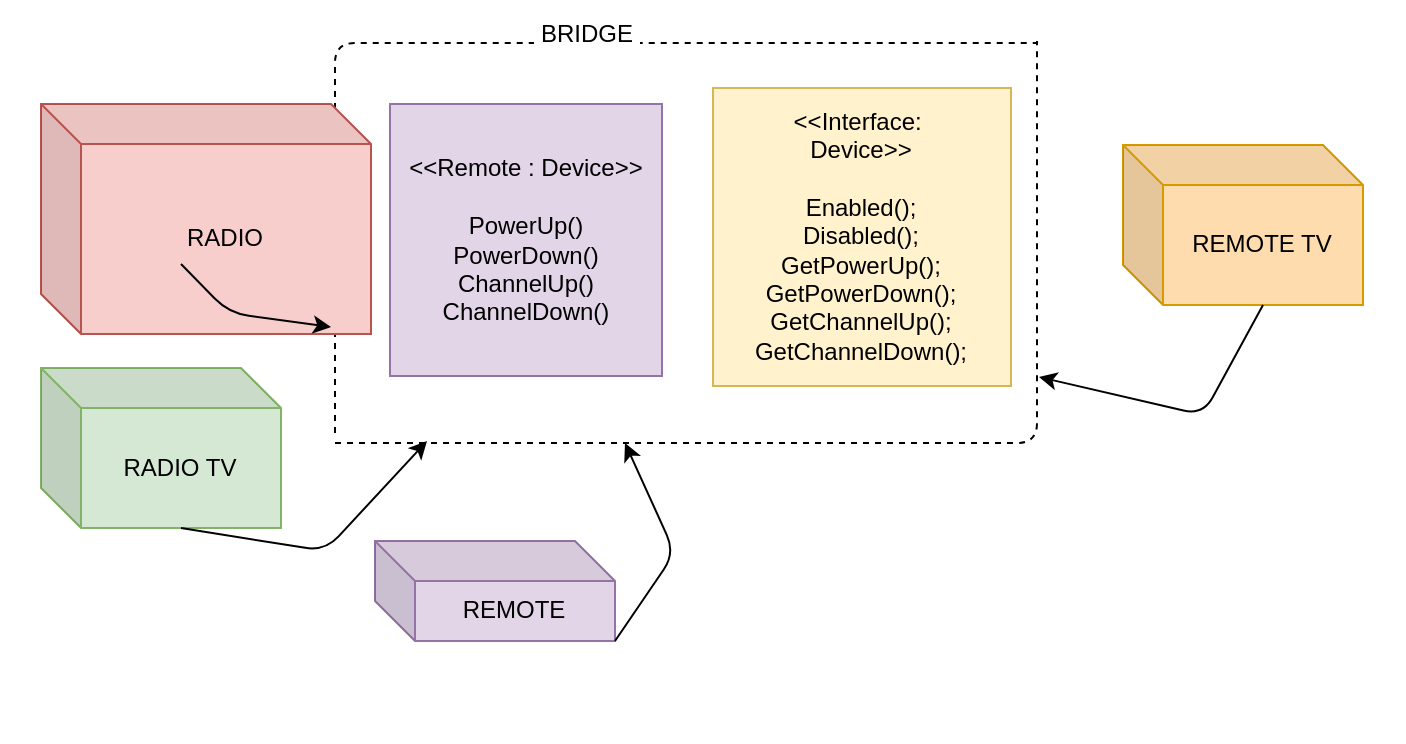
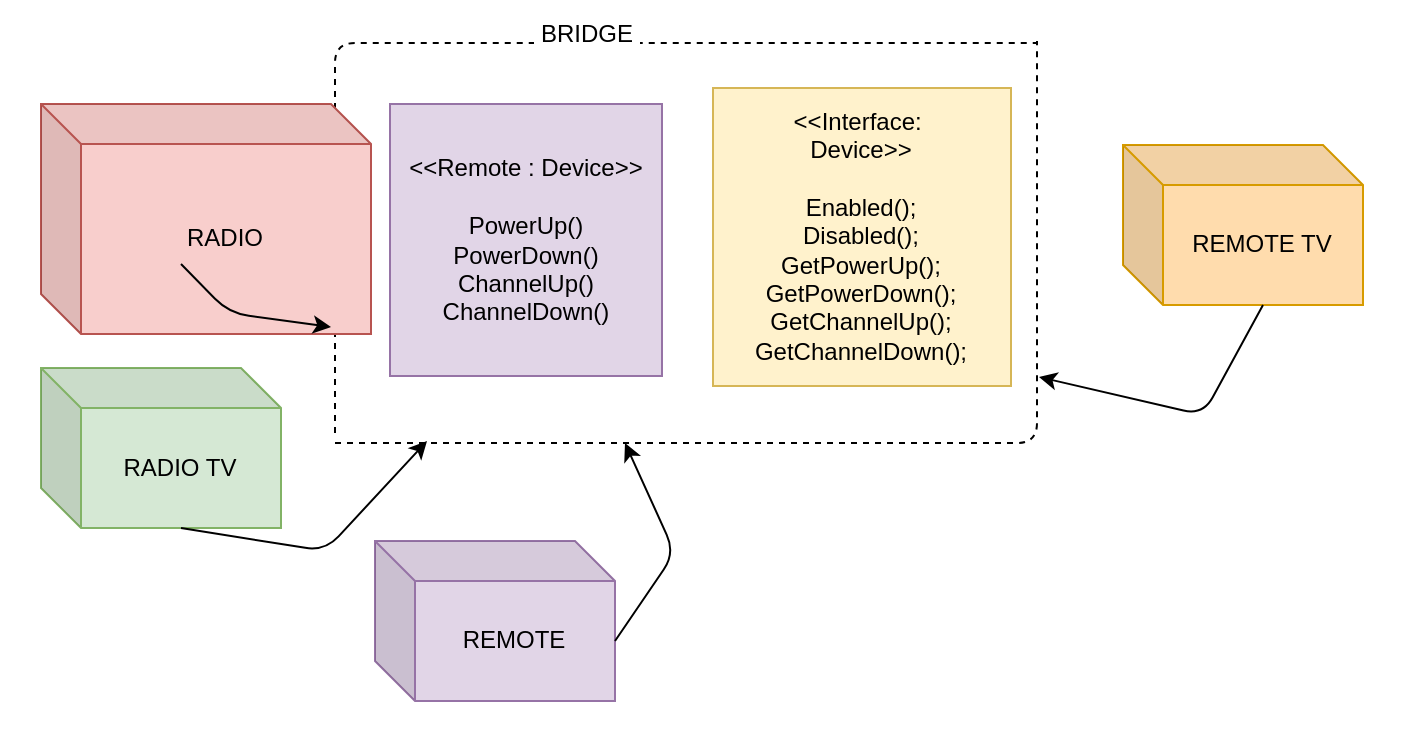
(495, 591) -> (495, 621)
